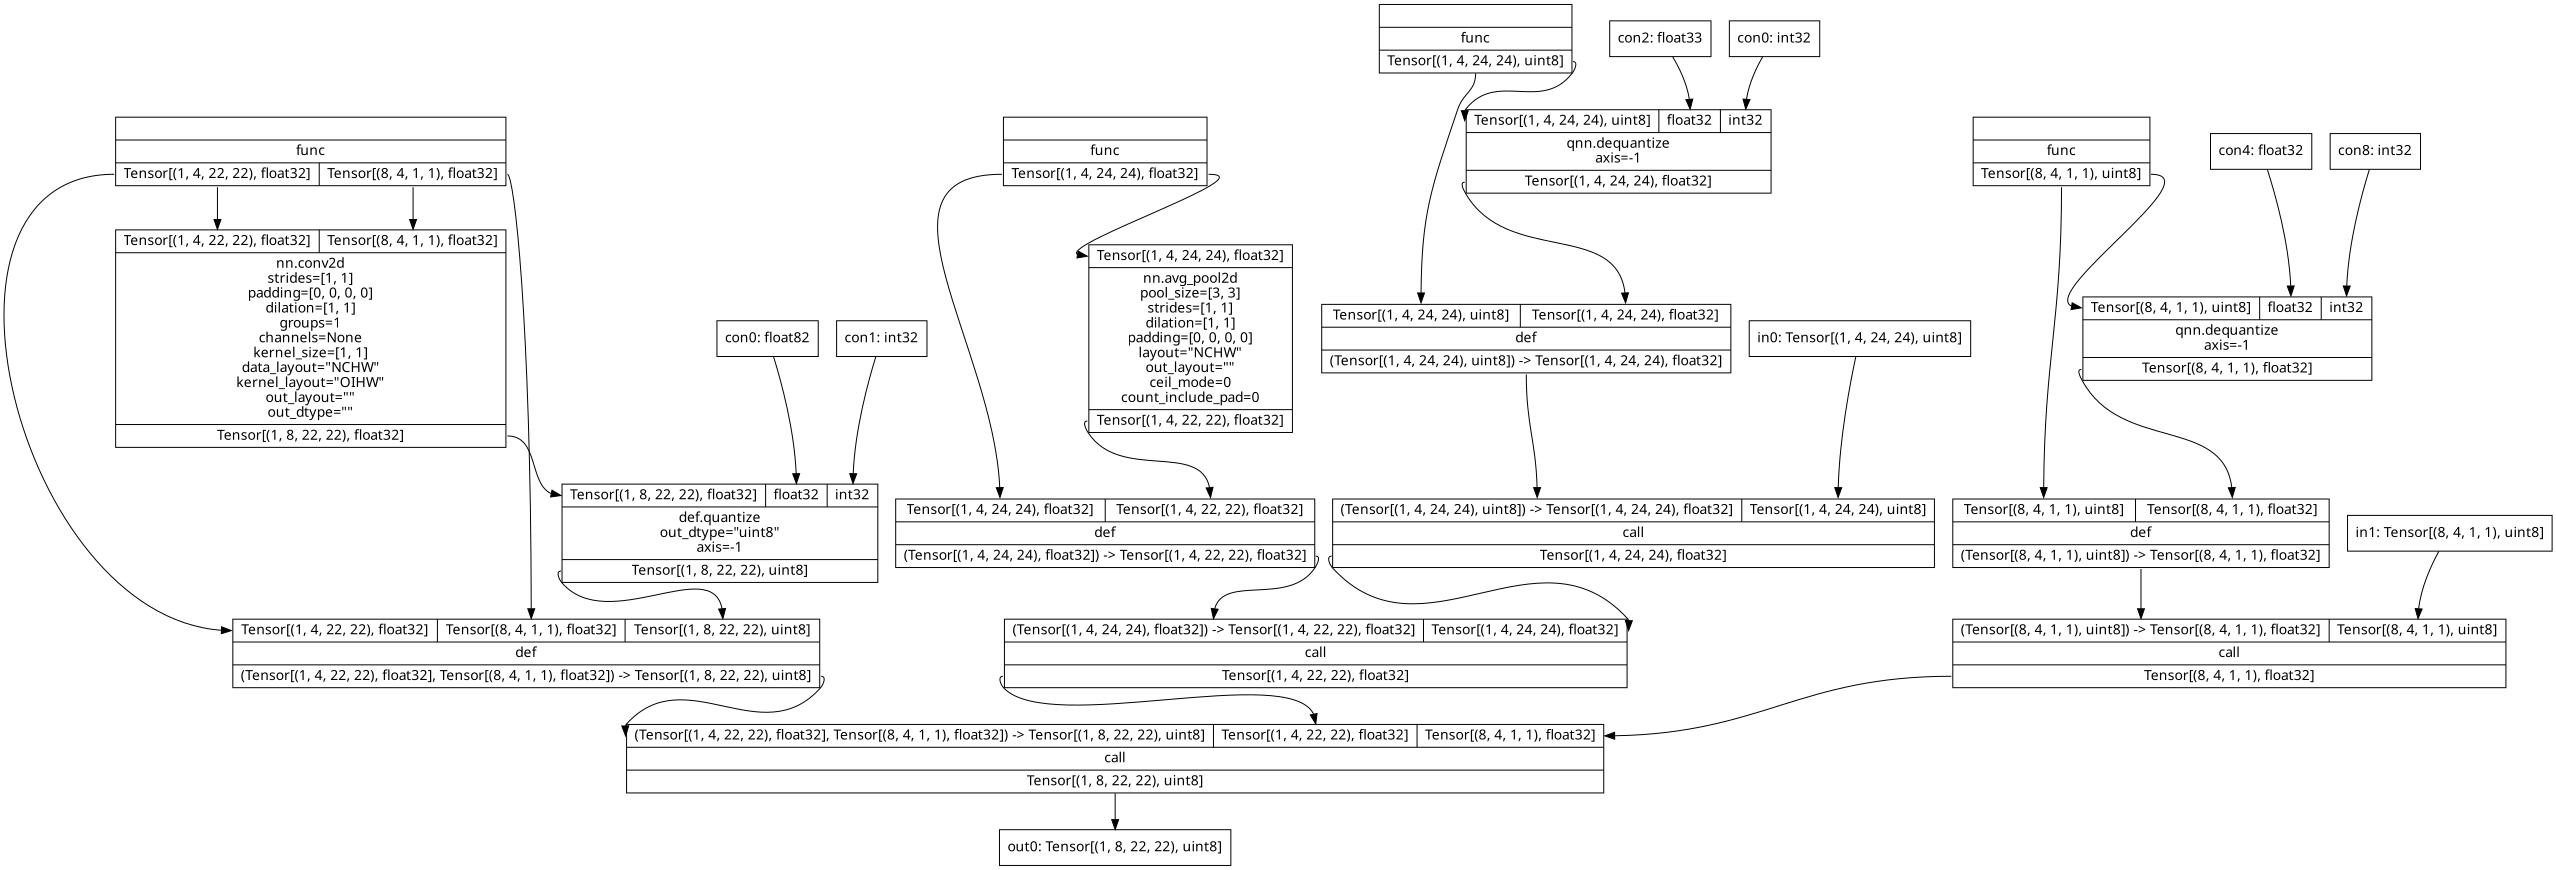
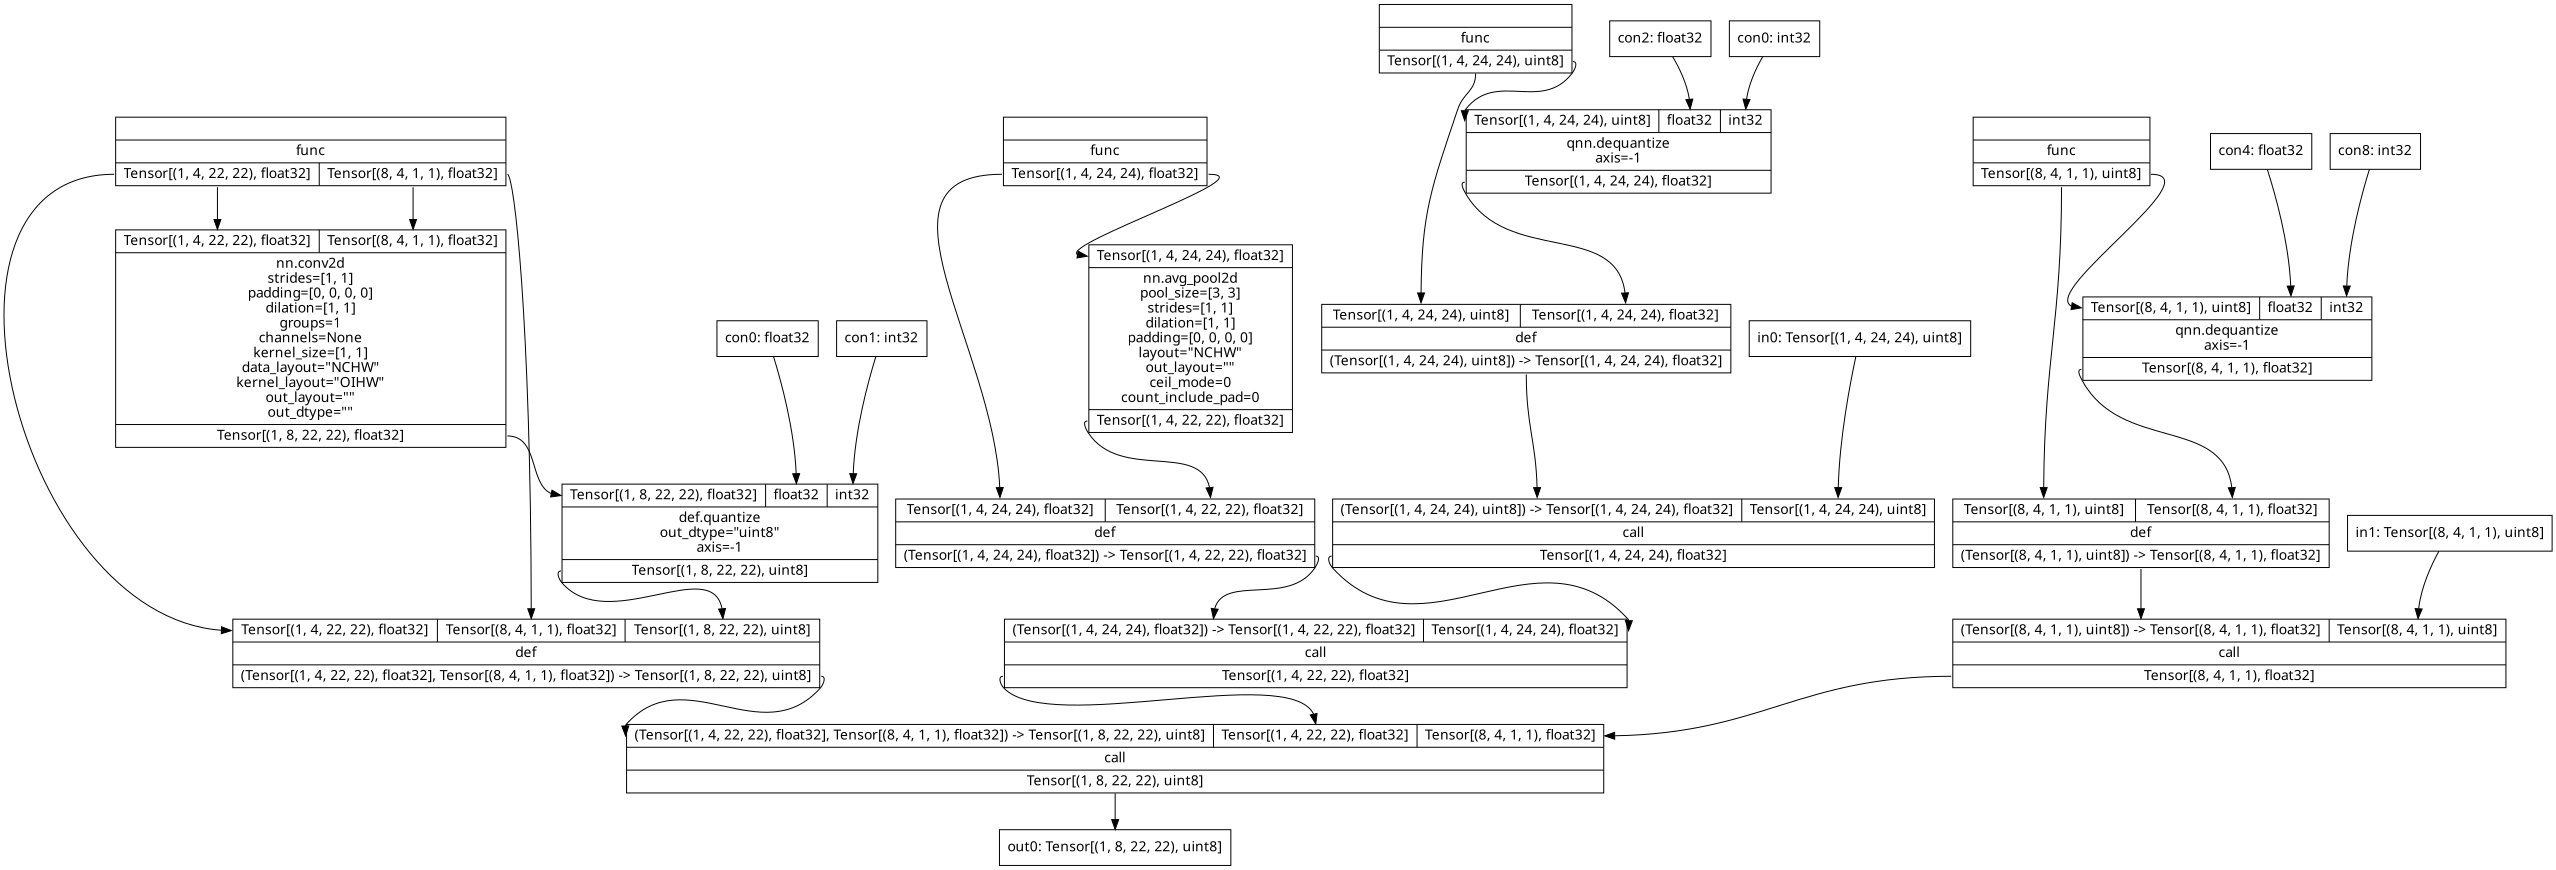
(1660, 39) -> (1660, 39)
(768, 339) -> (768, 339)
